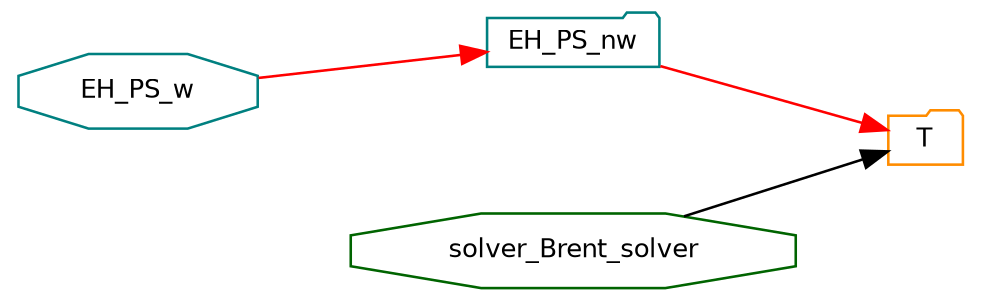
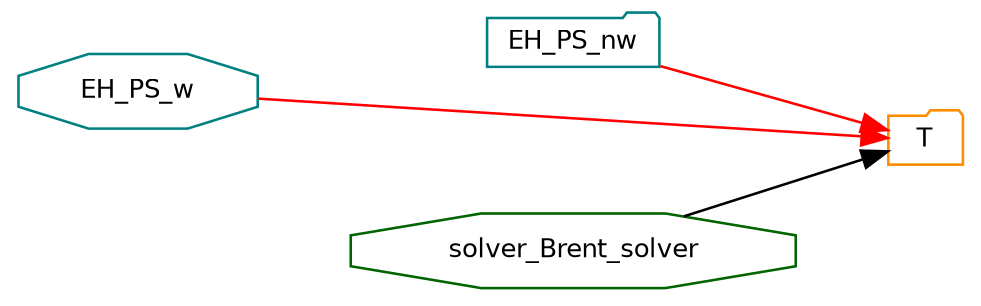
(359, 66) -> (560, 117)
